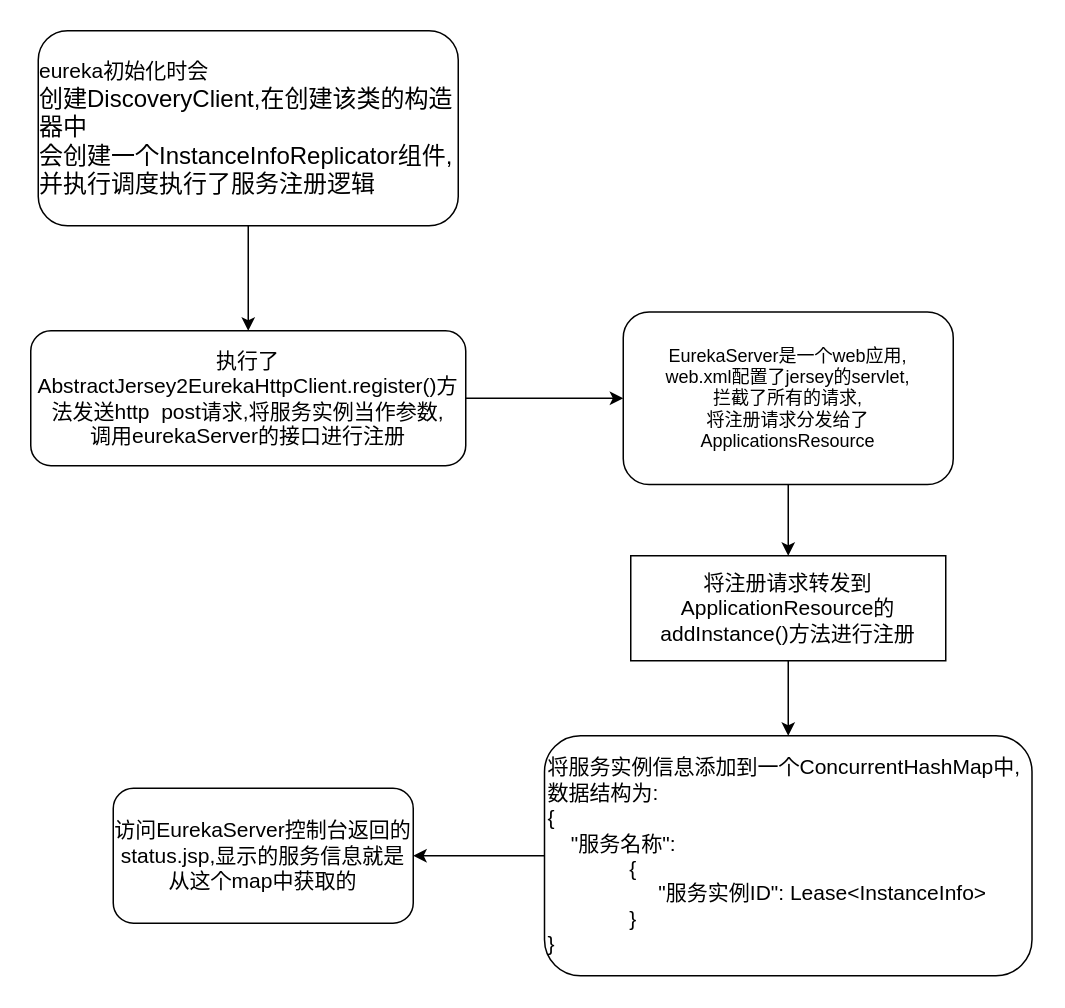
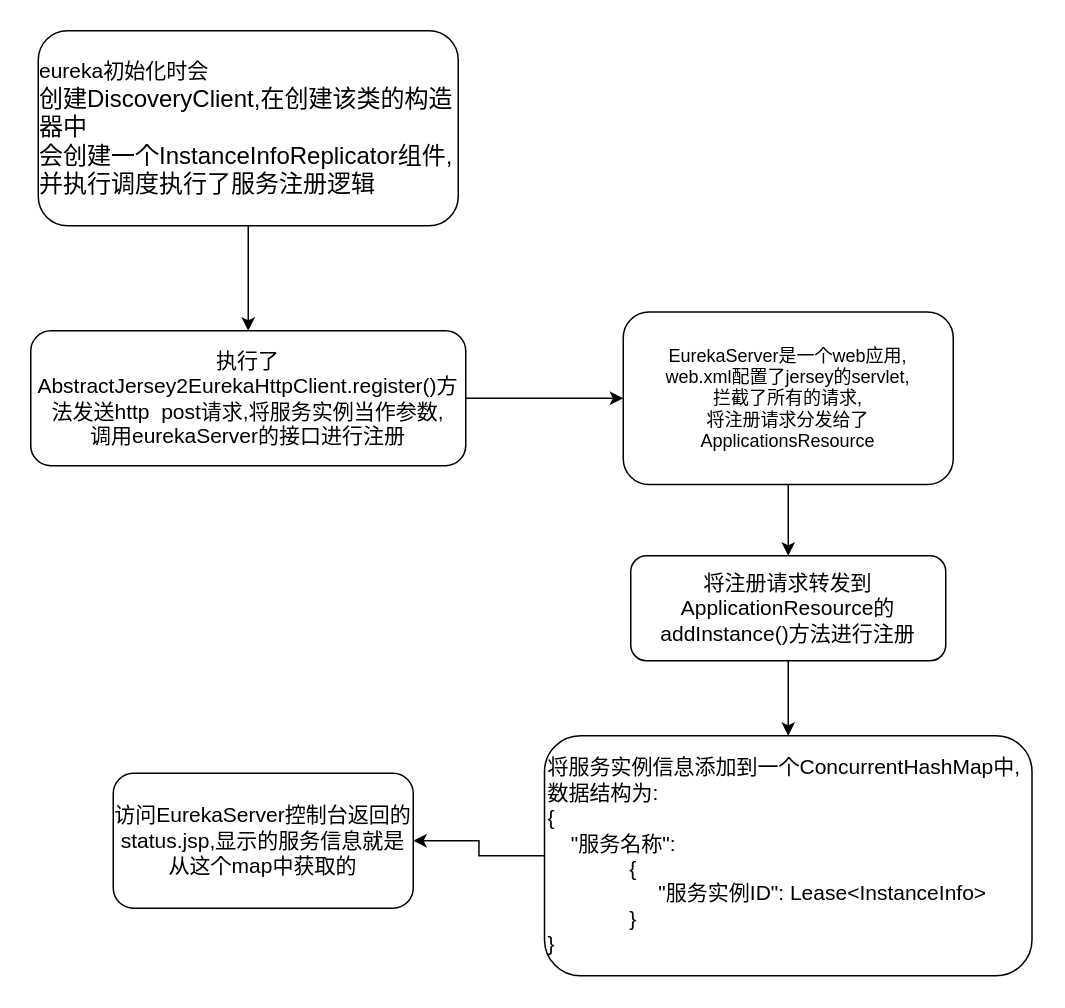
(788, 608) -> (788, 608)
(263, 856) -> (263, 841)
